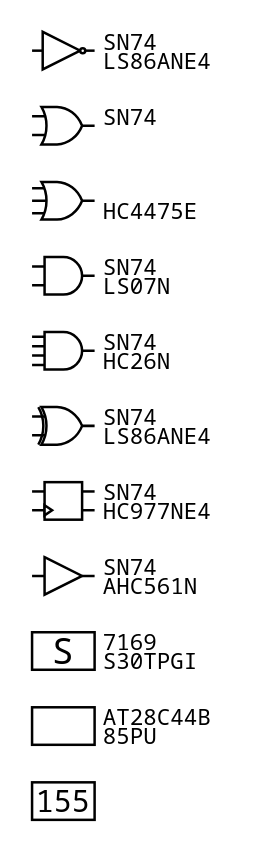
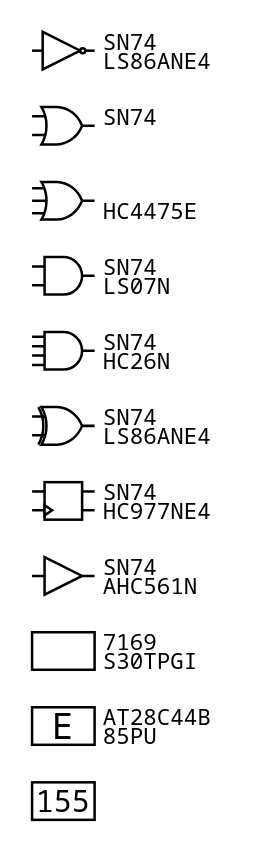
(63, 651) -> none
none -> (63, 726)
